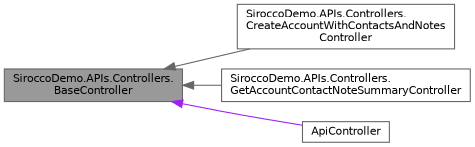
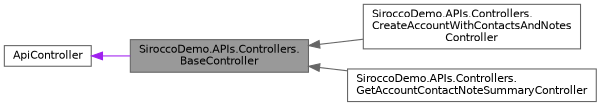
(242, 115) -> (116, 56)
